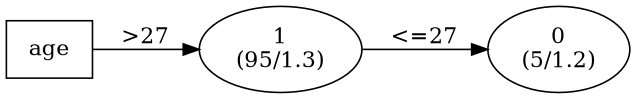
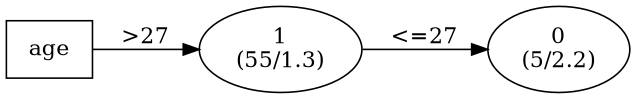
(281, 49) -> (281, 49)
(559, 49) -> (559, 49)
